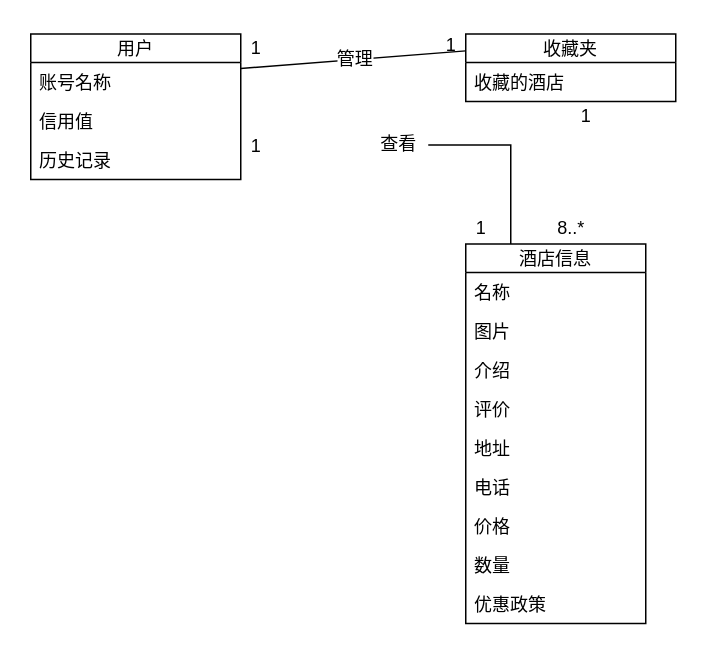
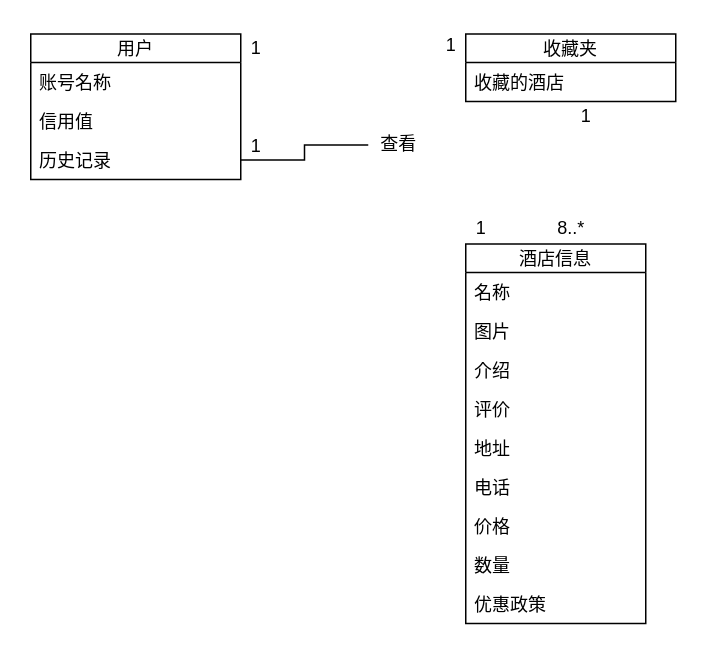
(351, 60) -> none
none -> (305, 152)
(511, 152) -> none
